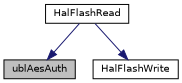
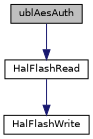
(67, 38) -> (47, 37)
